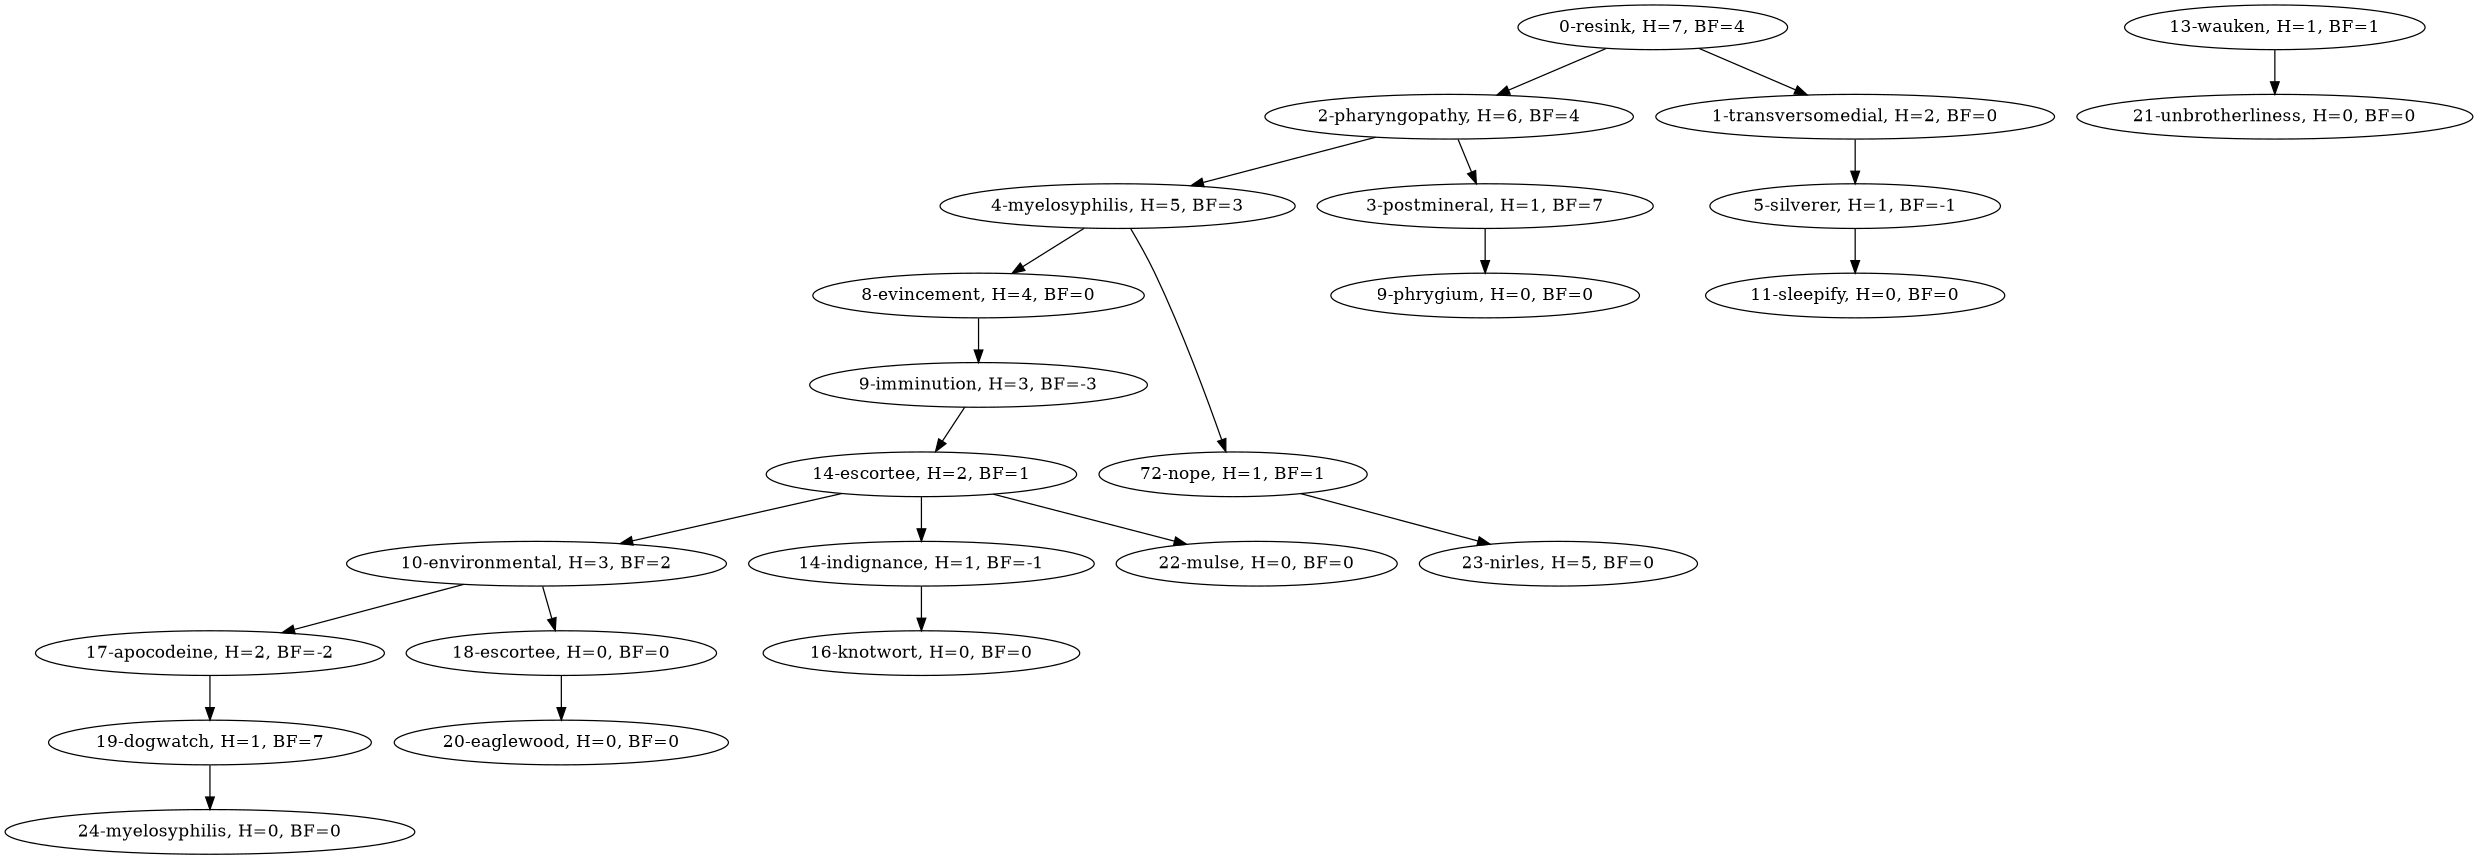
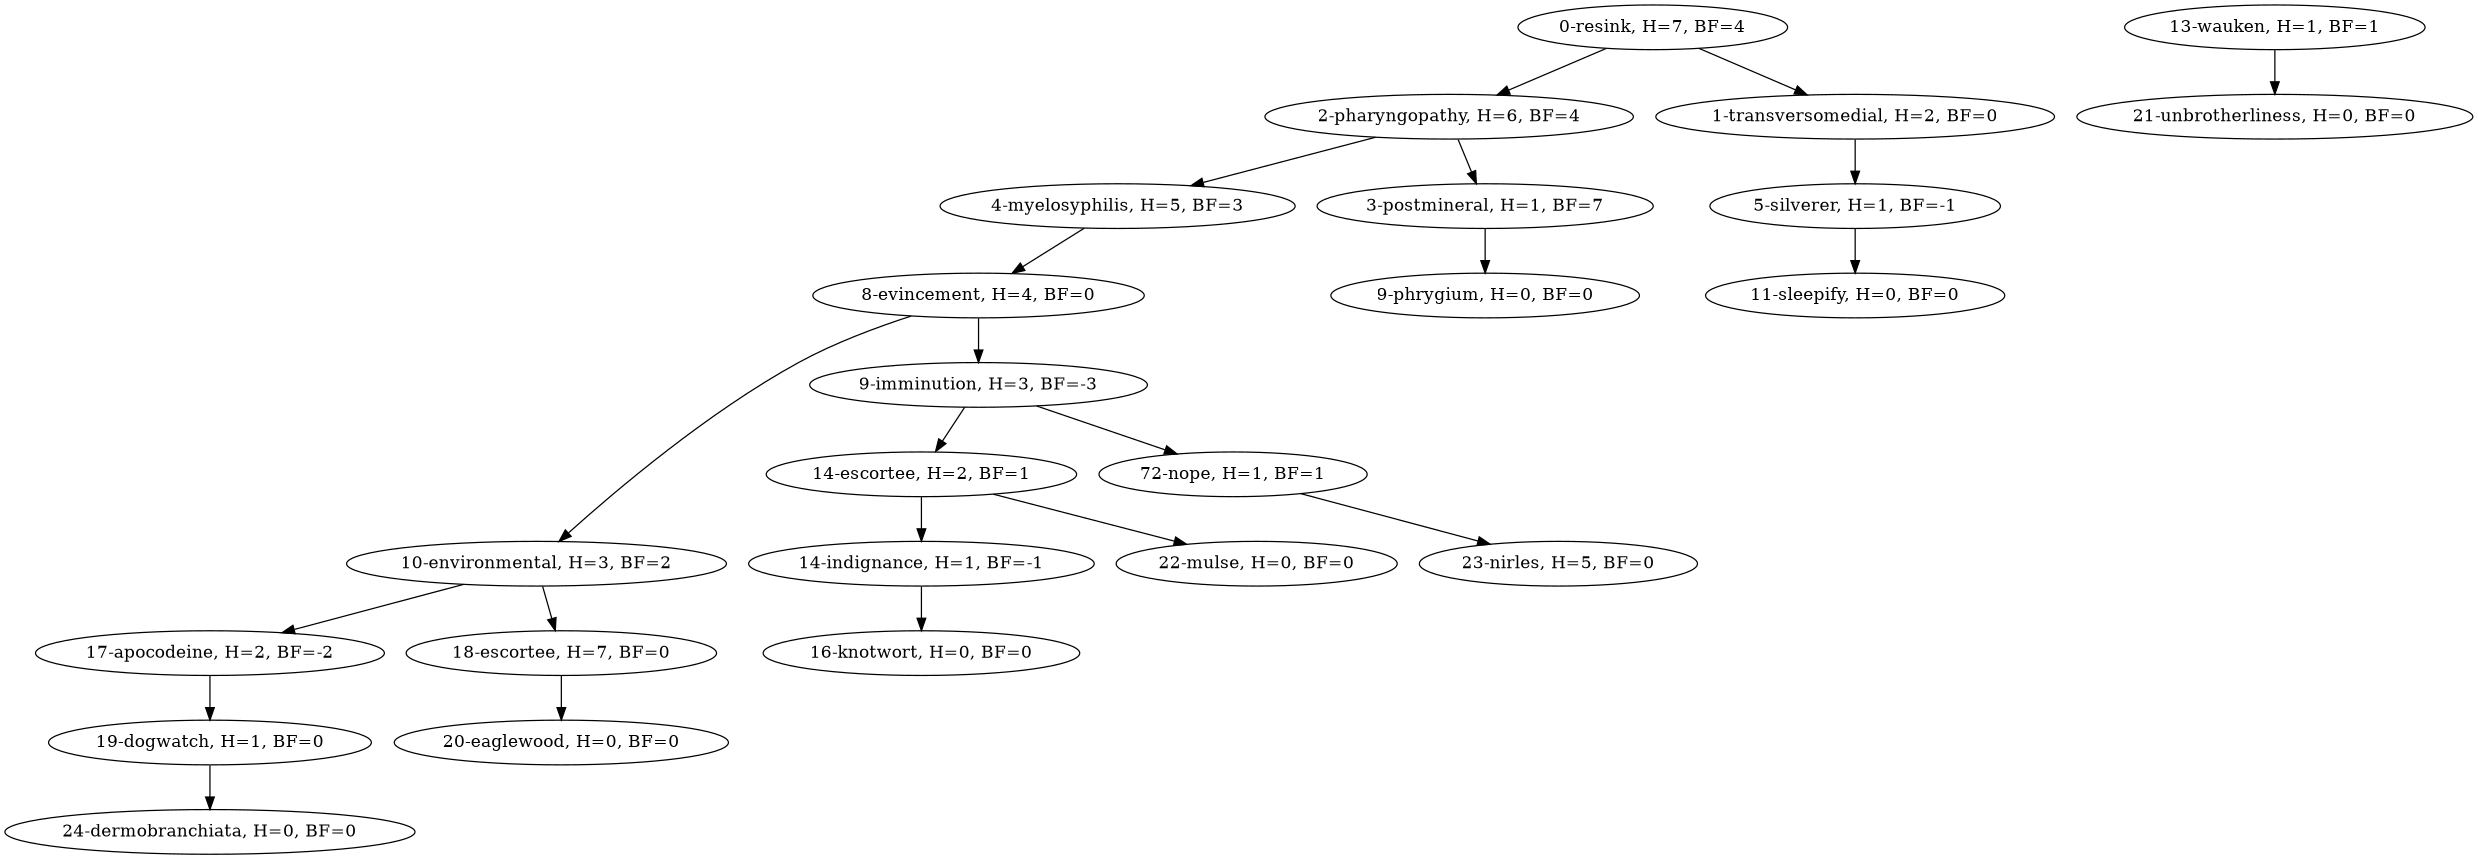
(1181, 332) -> (1101, 428)
(737, 517) -> (728, 406)
(561, 653) -> (561, 653)
(210, 743) -> (210, 743)
(210, 832) -> (210, 832)
